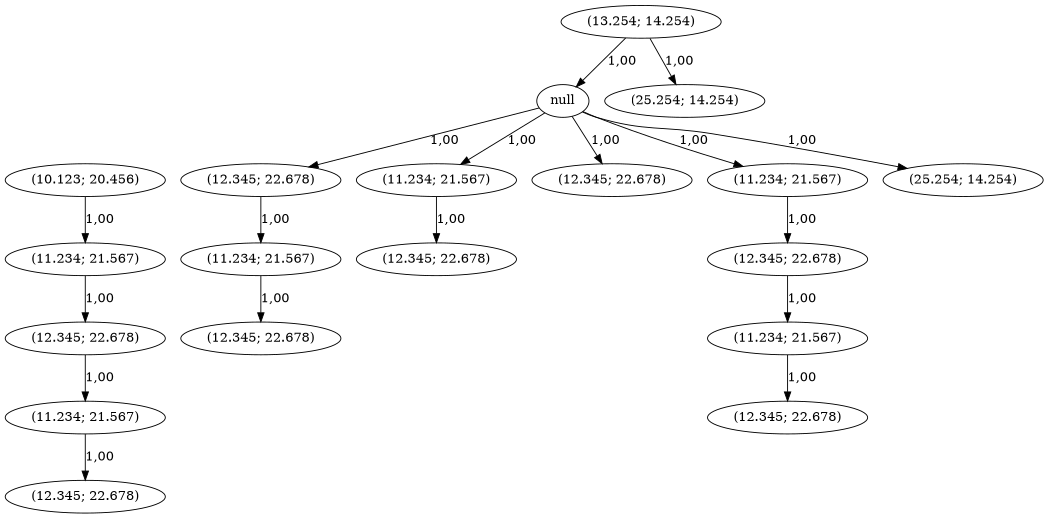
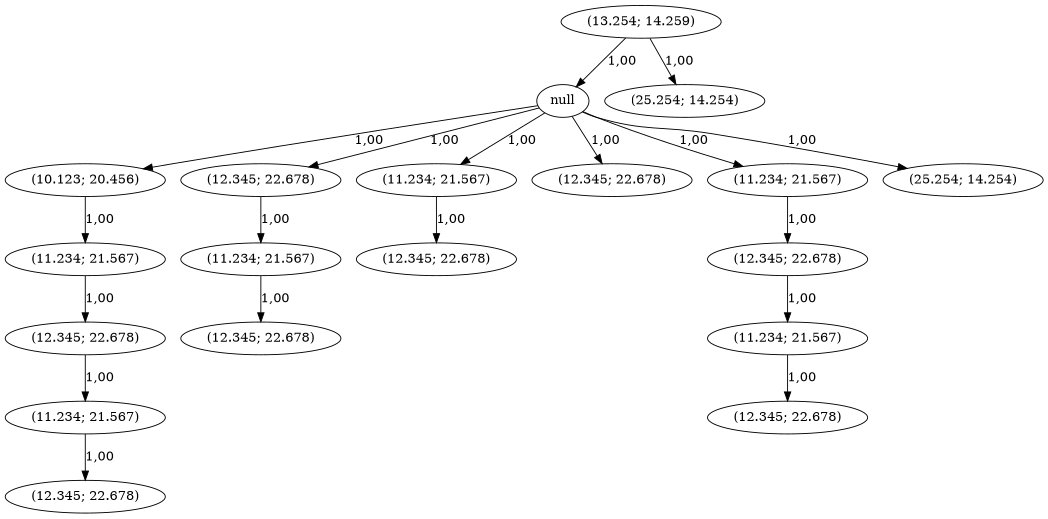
(641, 22) -> (641, 22)
none -> (345, 136)
